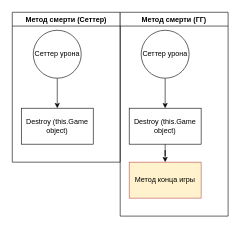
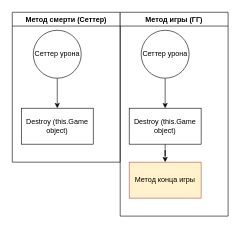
(174, 20) -> (174, 20)
